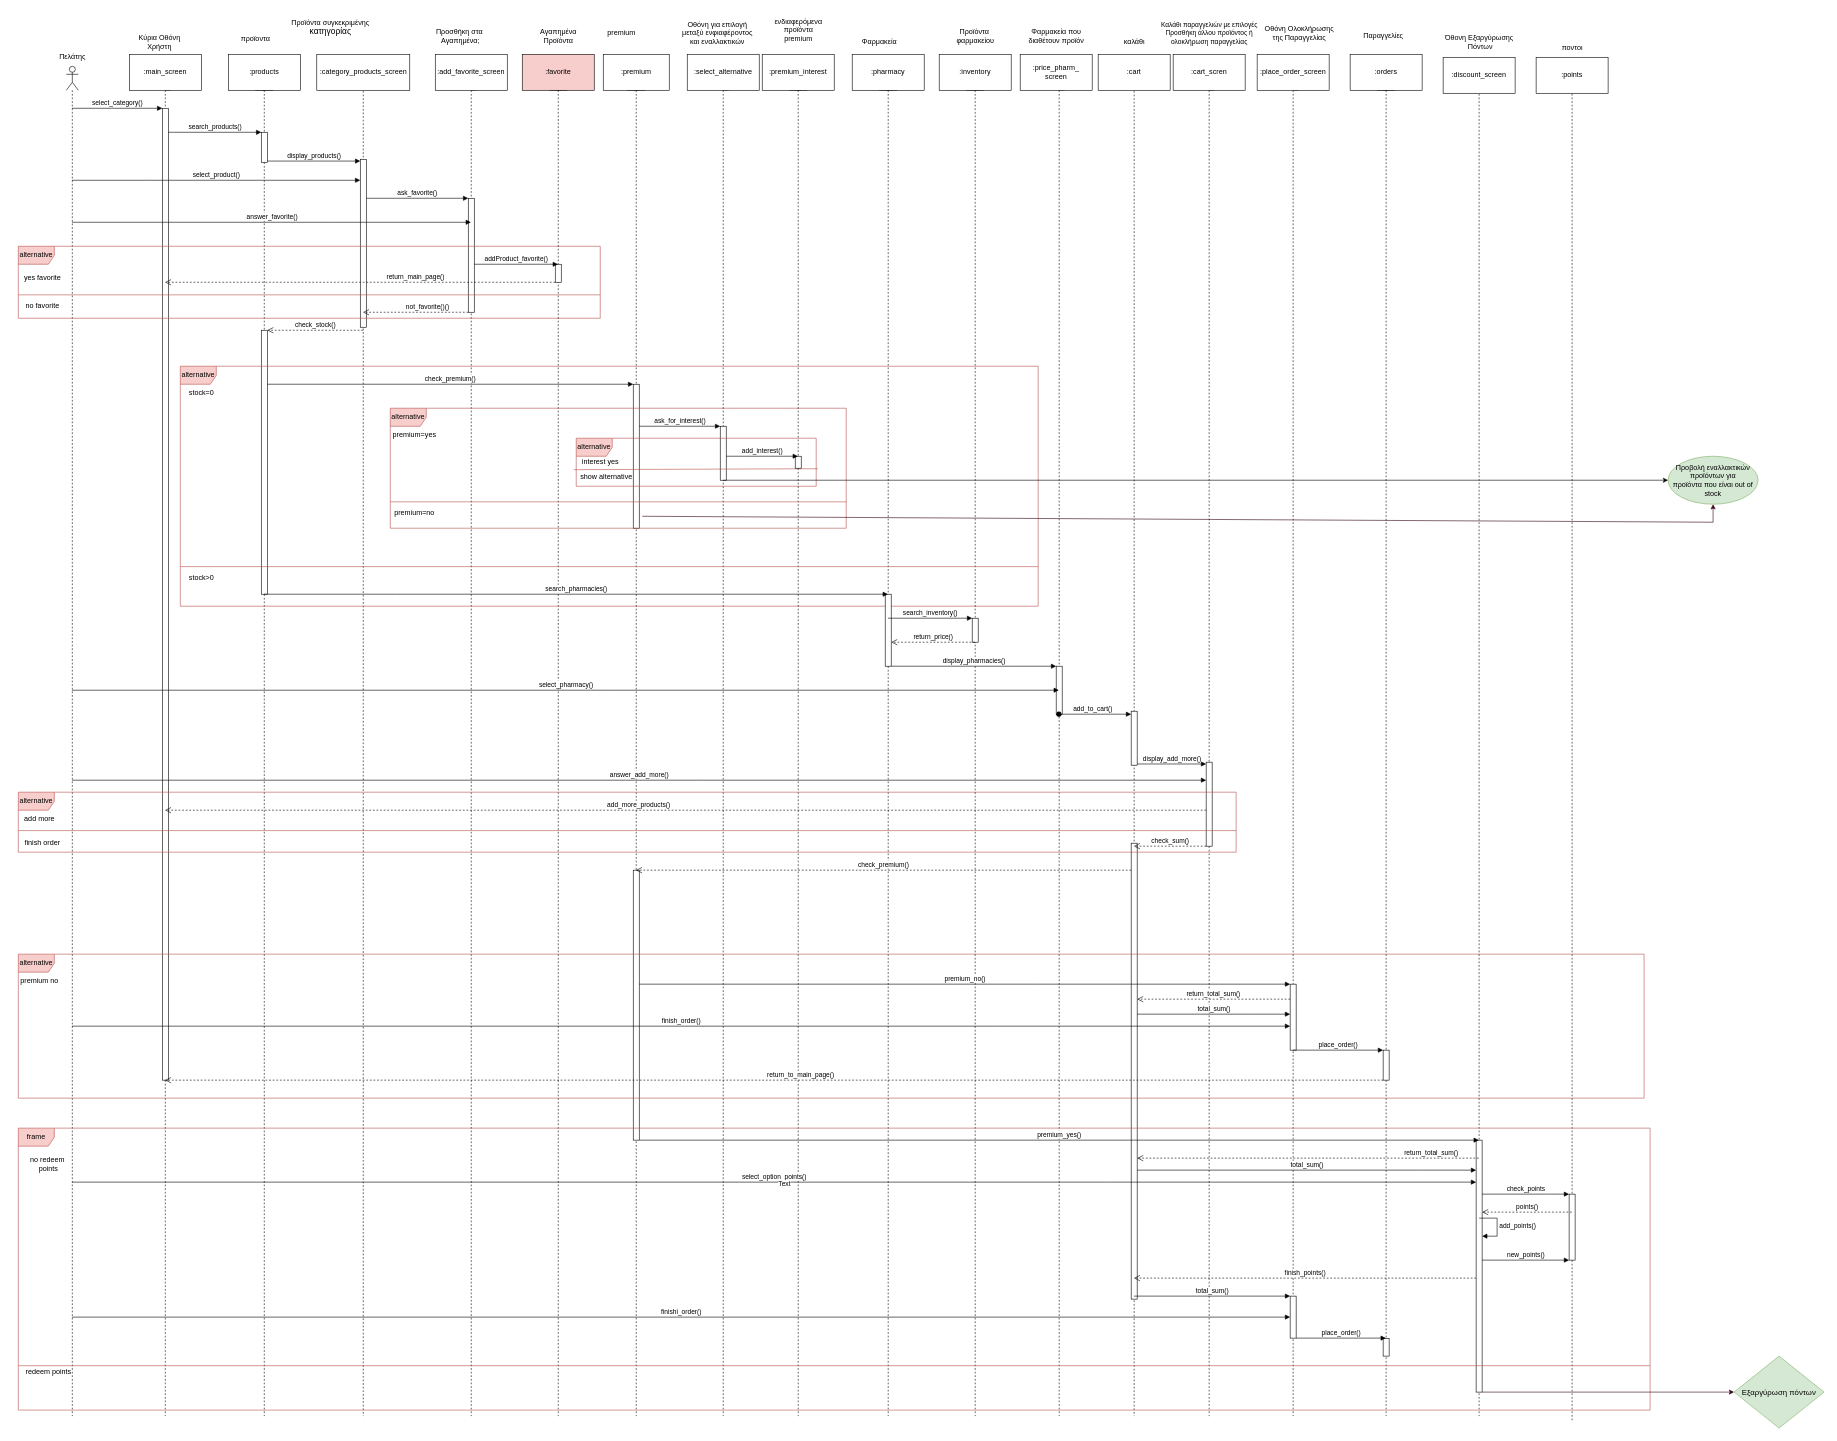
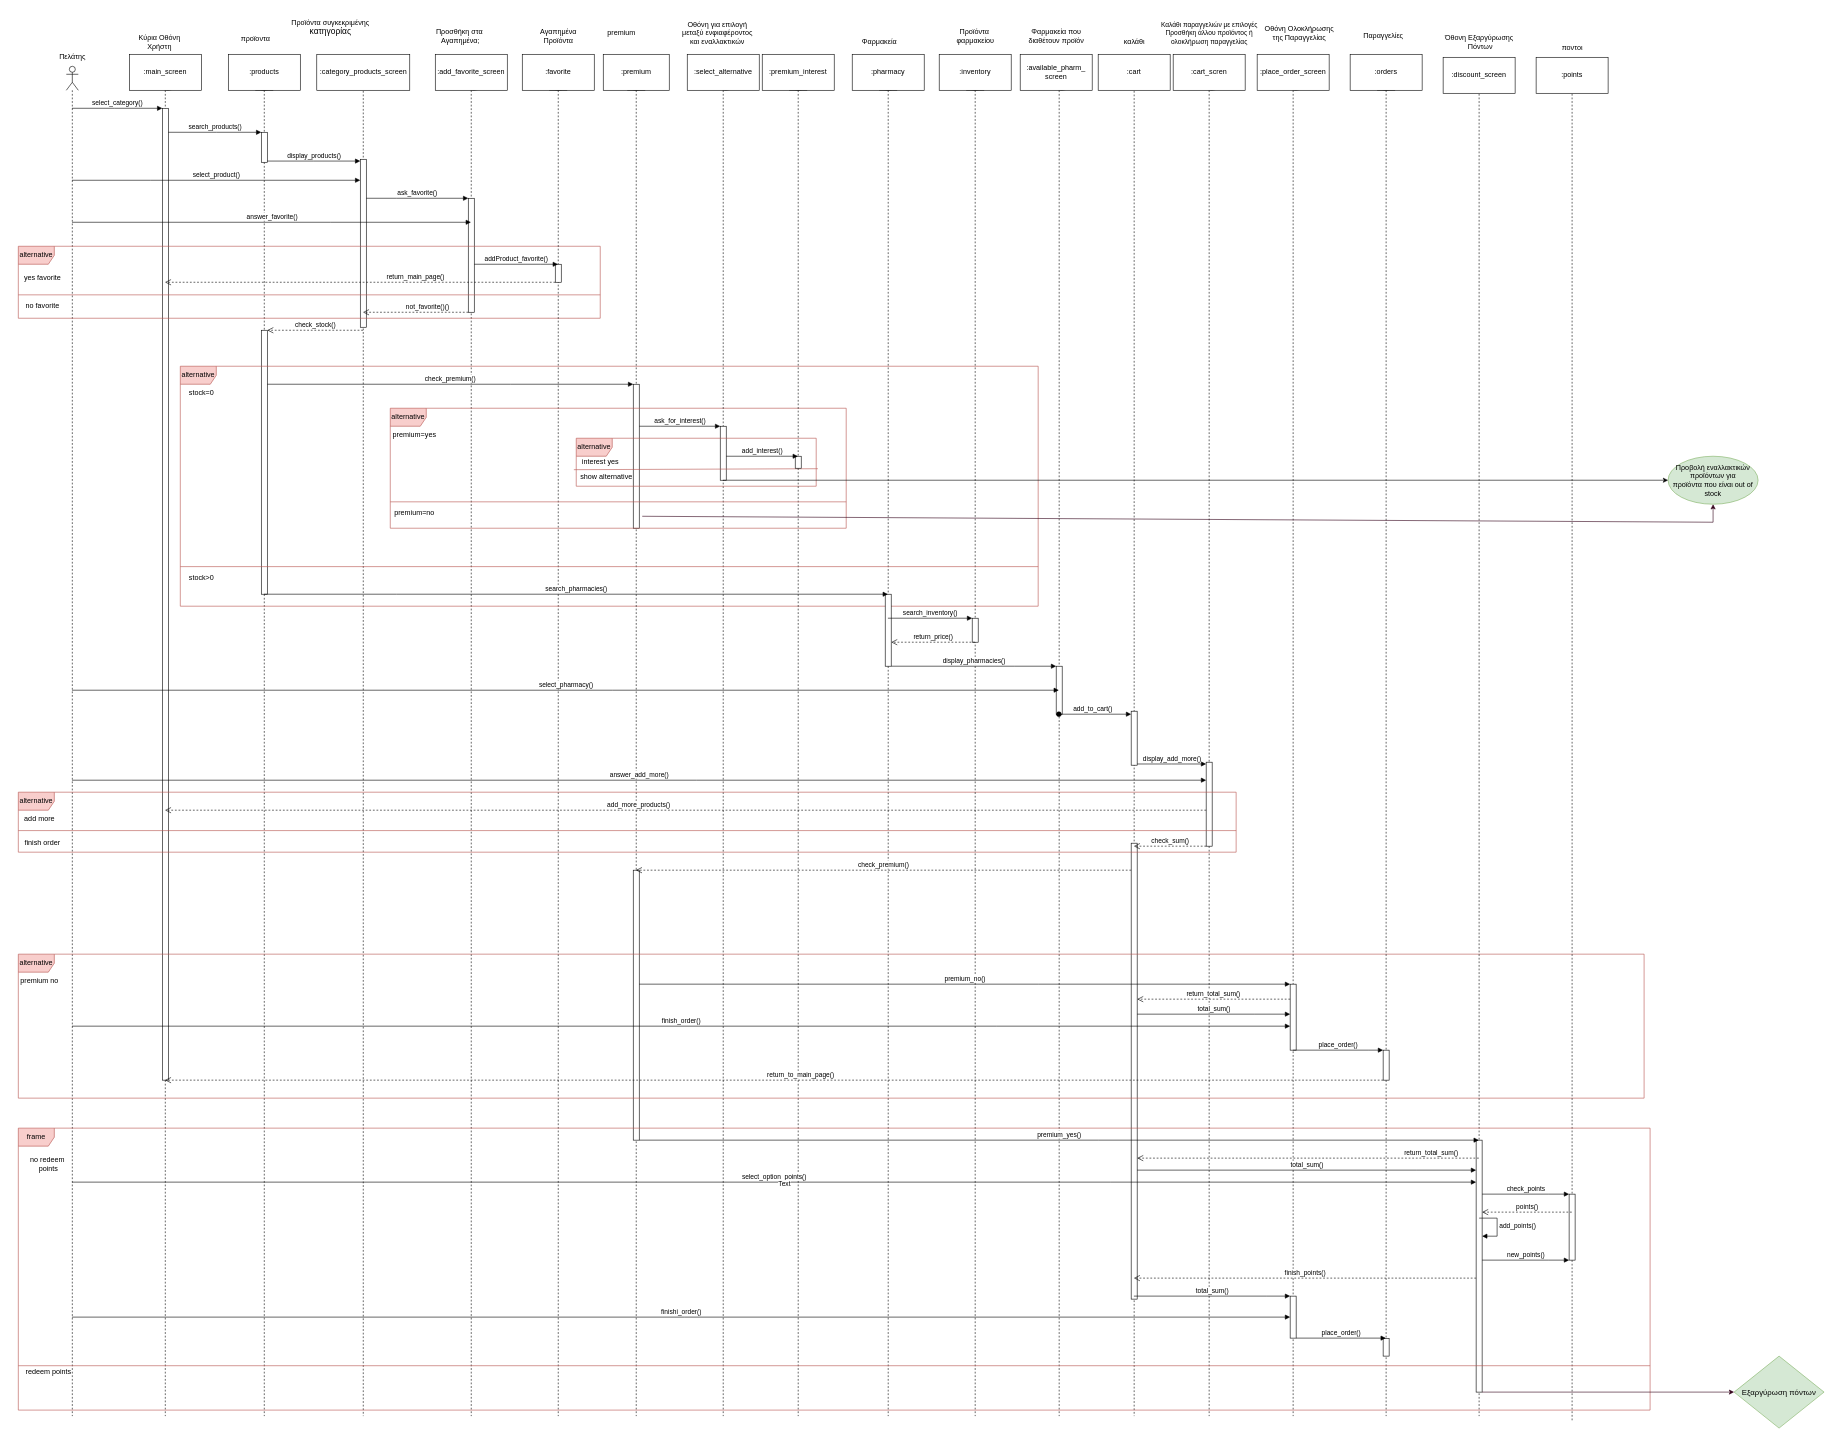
(798, 30) -> none
(558, 72) -> (558, 72)
(1056, 72) -> (1056, 72)
